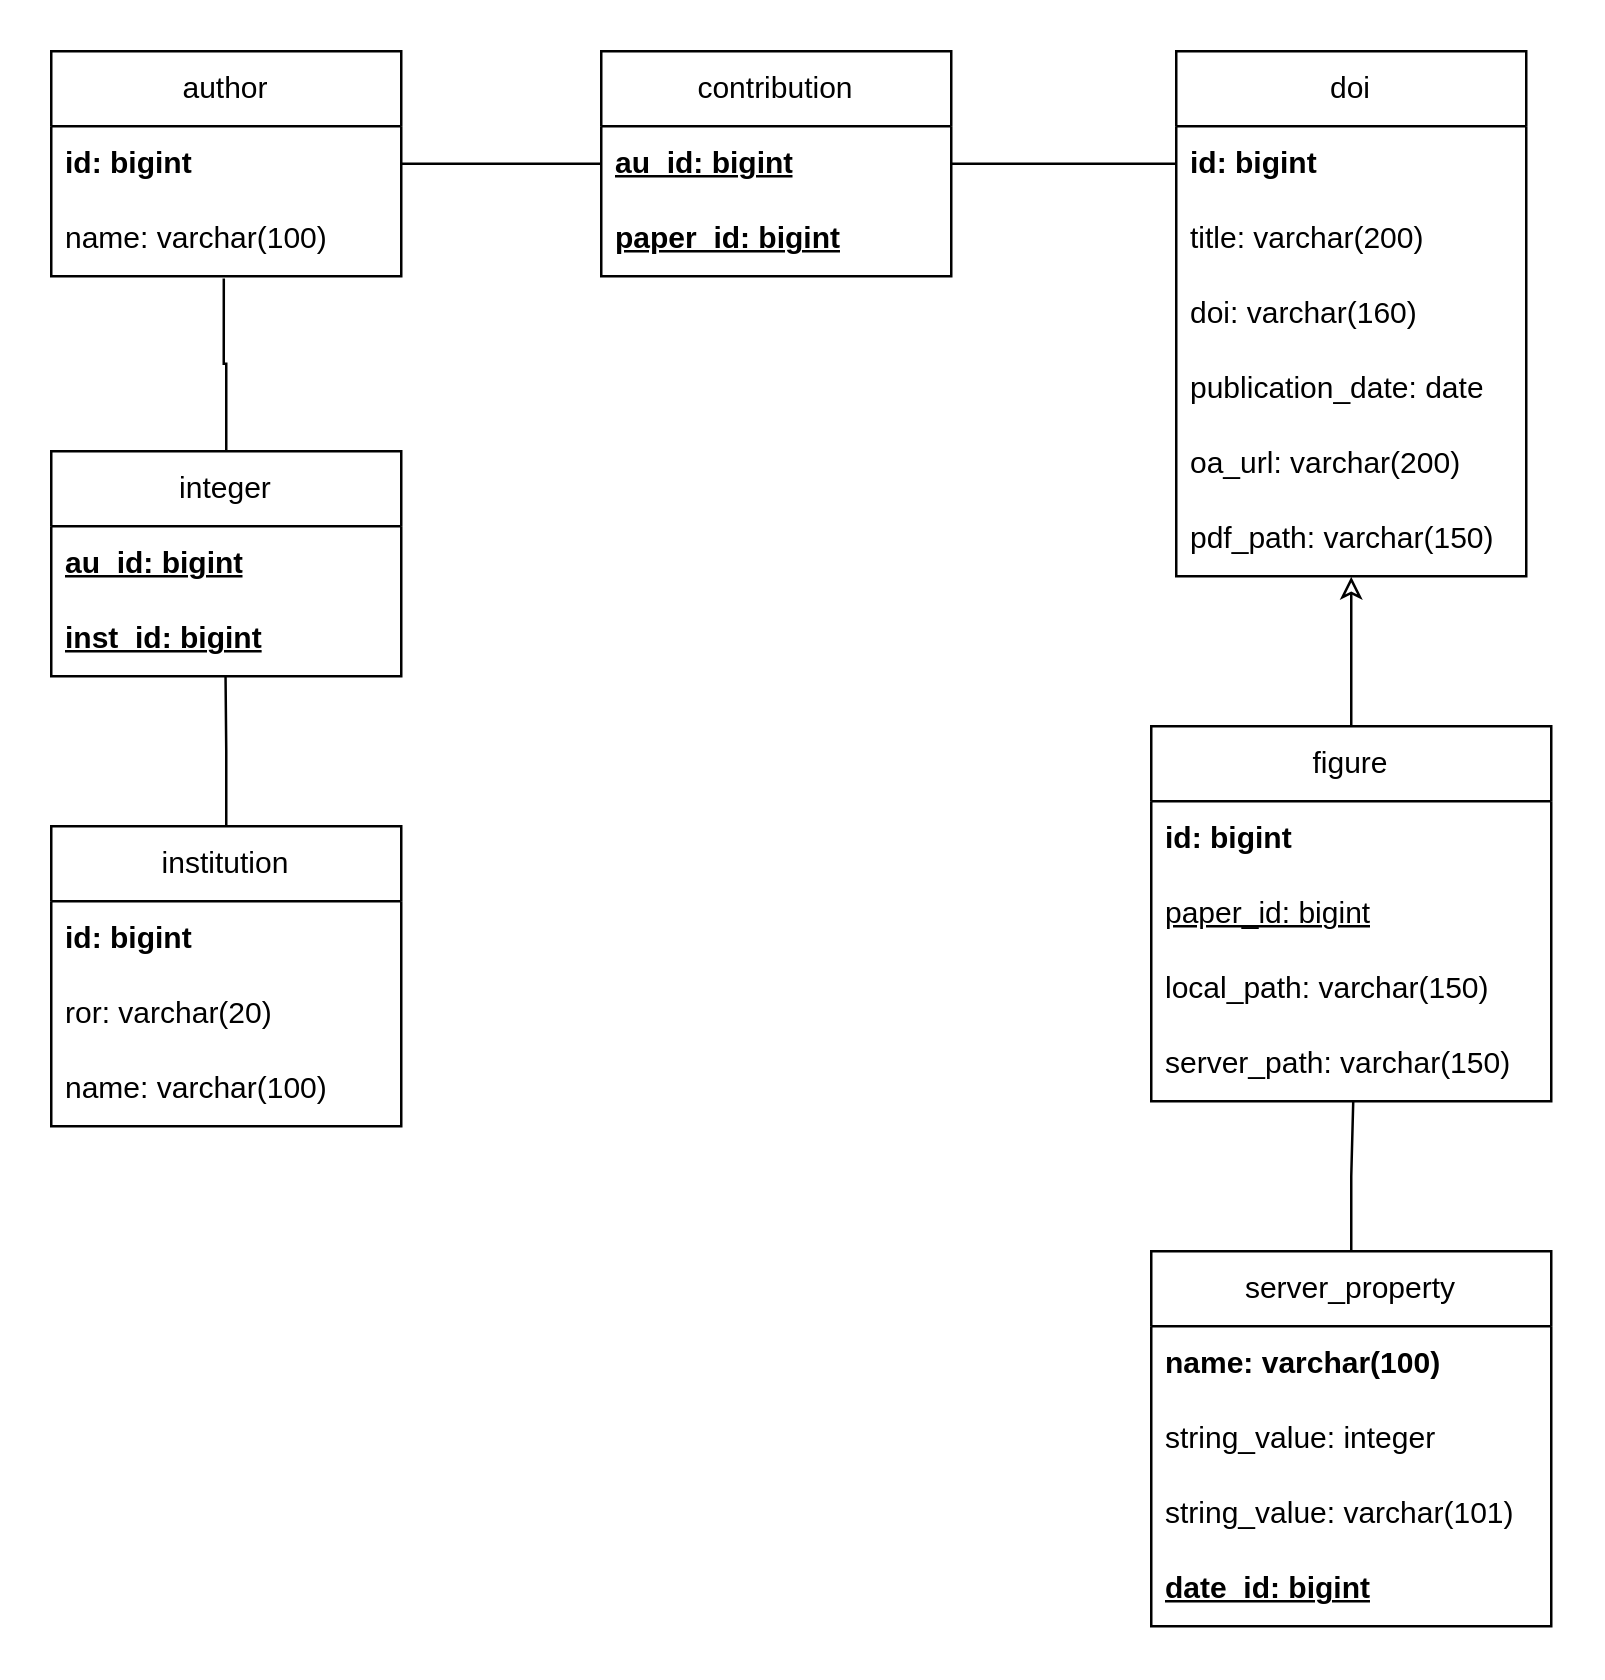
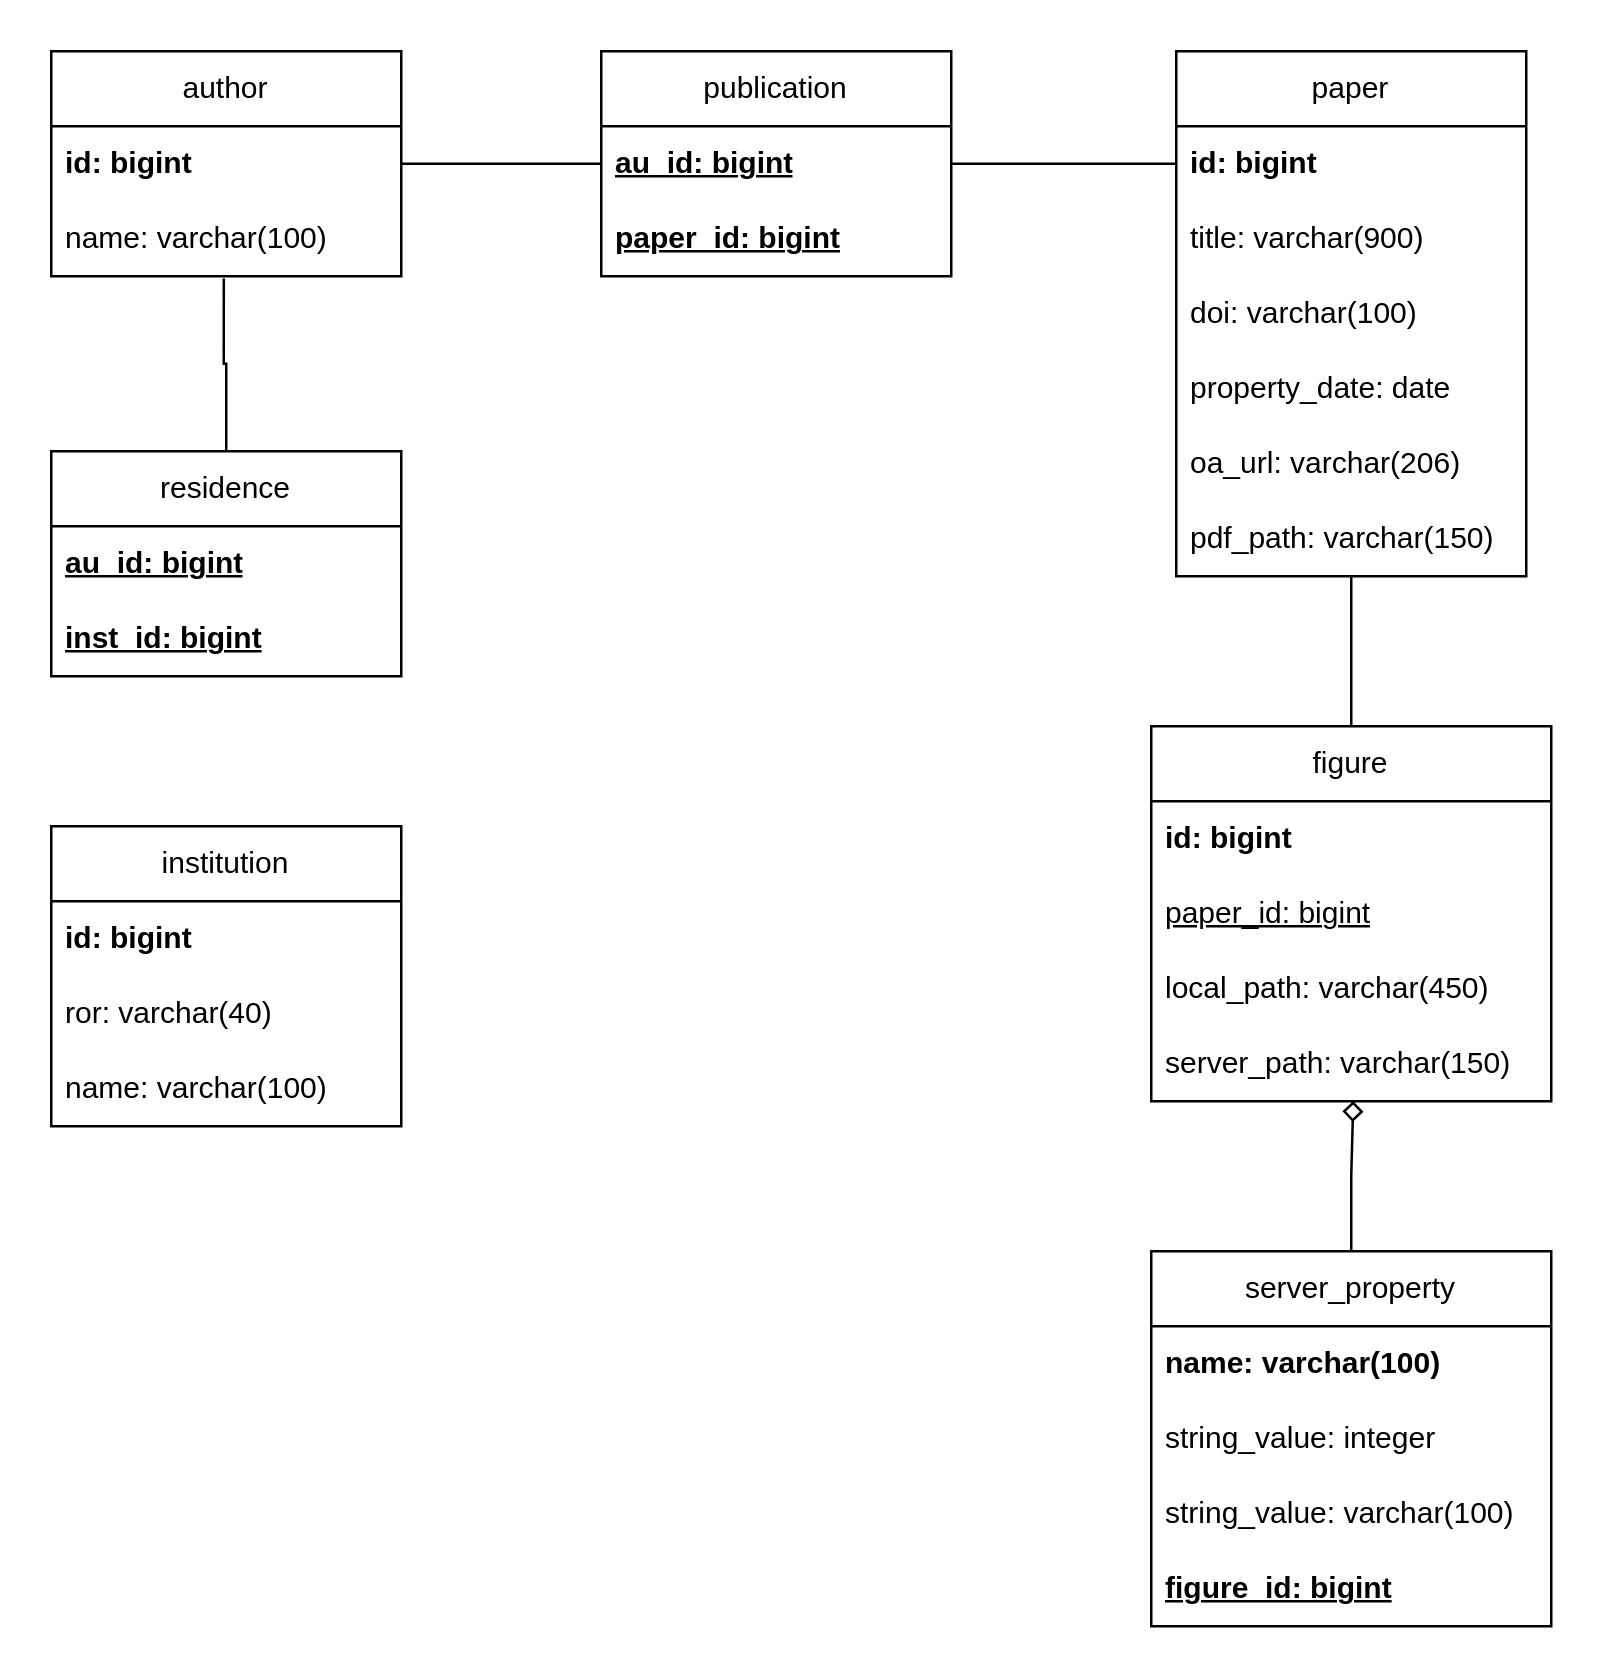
(776, 89) -> (776, 89)
(1351, 89) -> (1351, 89)
(1335, 239) -> (1335, 239)
(1322, 314) -> (1322, 314)
(1354, 389) -> (1343, 389)
(1348, 464) -> (1348, 464)
(226, 489) -> (226, 489)
(1351, 595) -> (1351, 589)
(226, 754) -> none
(1352, 989) -> (1352, 989)
(193, 1014) -> (193, 1014)
(1353, 1114) -> (1353, 1121)
(1354, 1514) -> (1354, 1514)
(1273, 1589) -> (1286, 1589)
